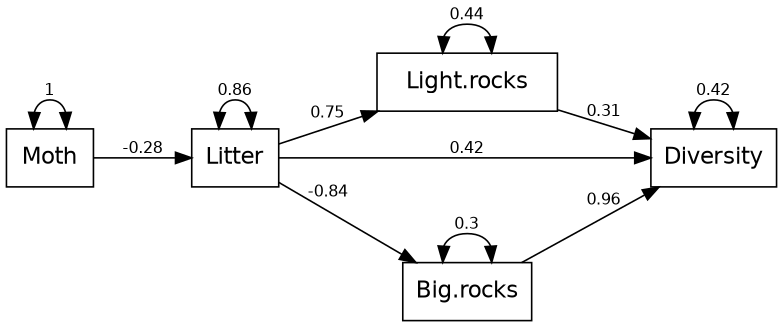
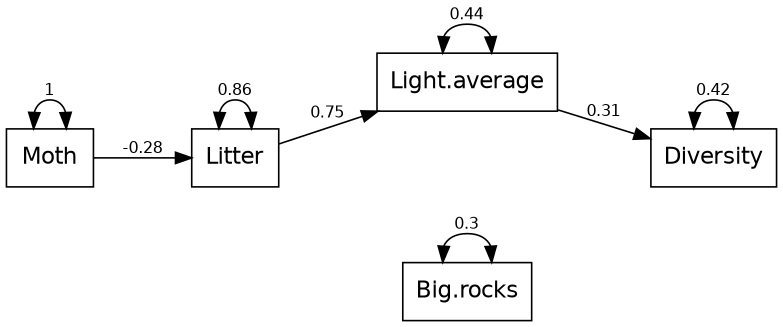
(467, 82) -> (467, 82)
(457, 158) -> none
(340, 218) -> none
(583, 229) -> none
